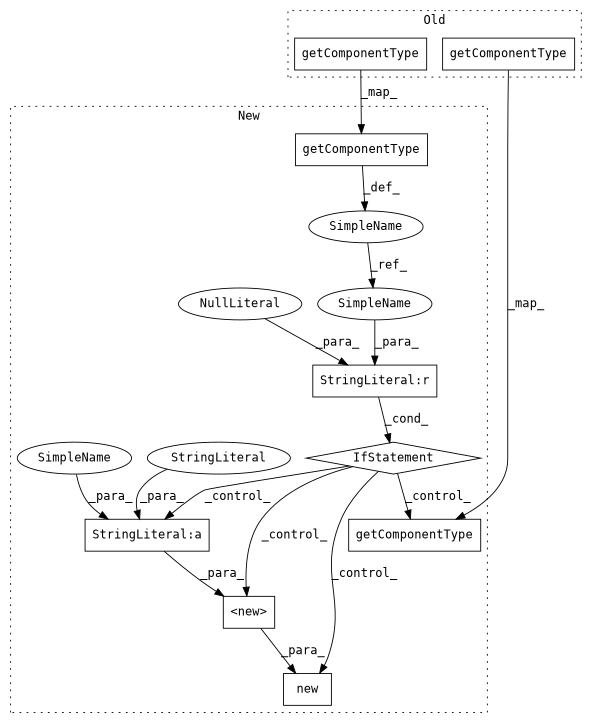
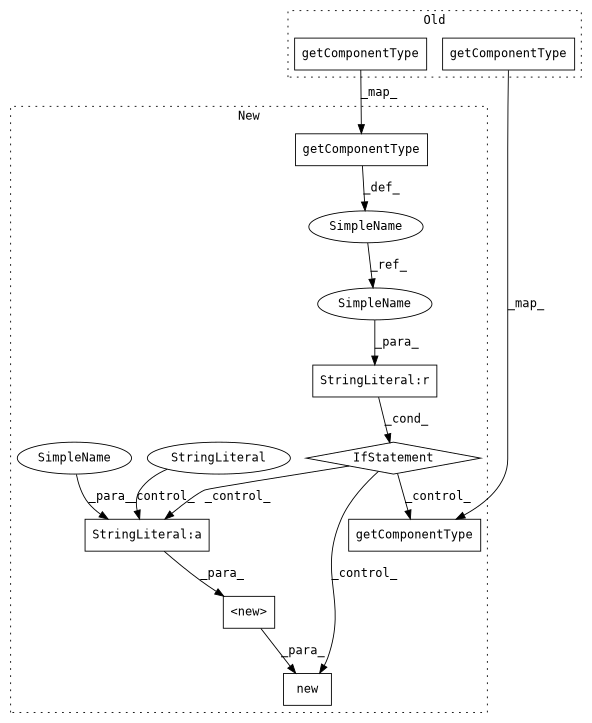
(240, 304) -> none
(162, 497) -> (162, 497)
(274, 506) -> none
